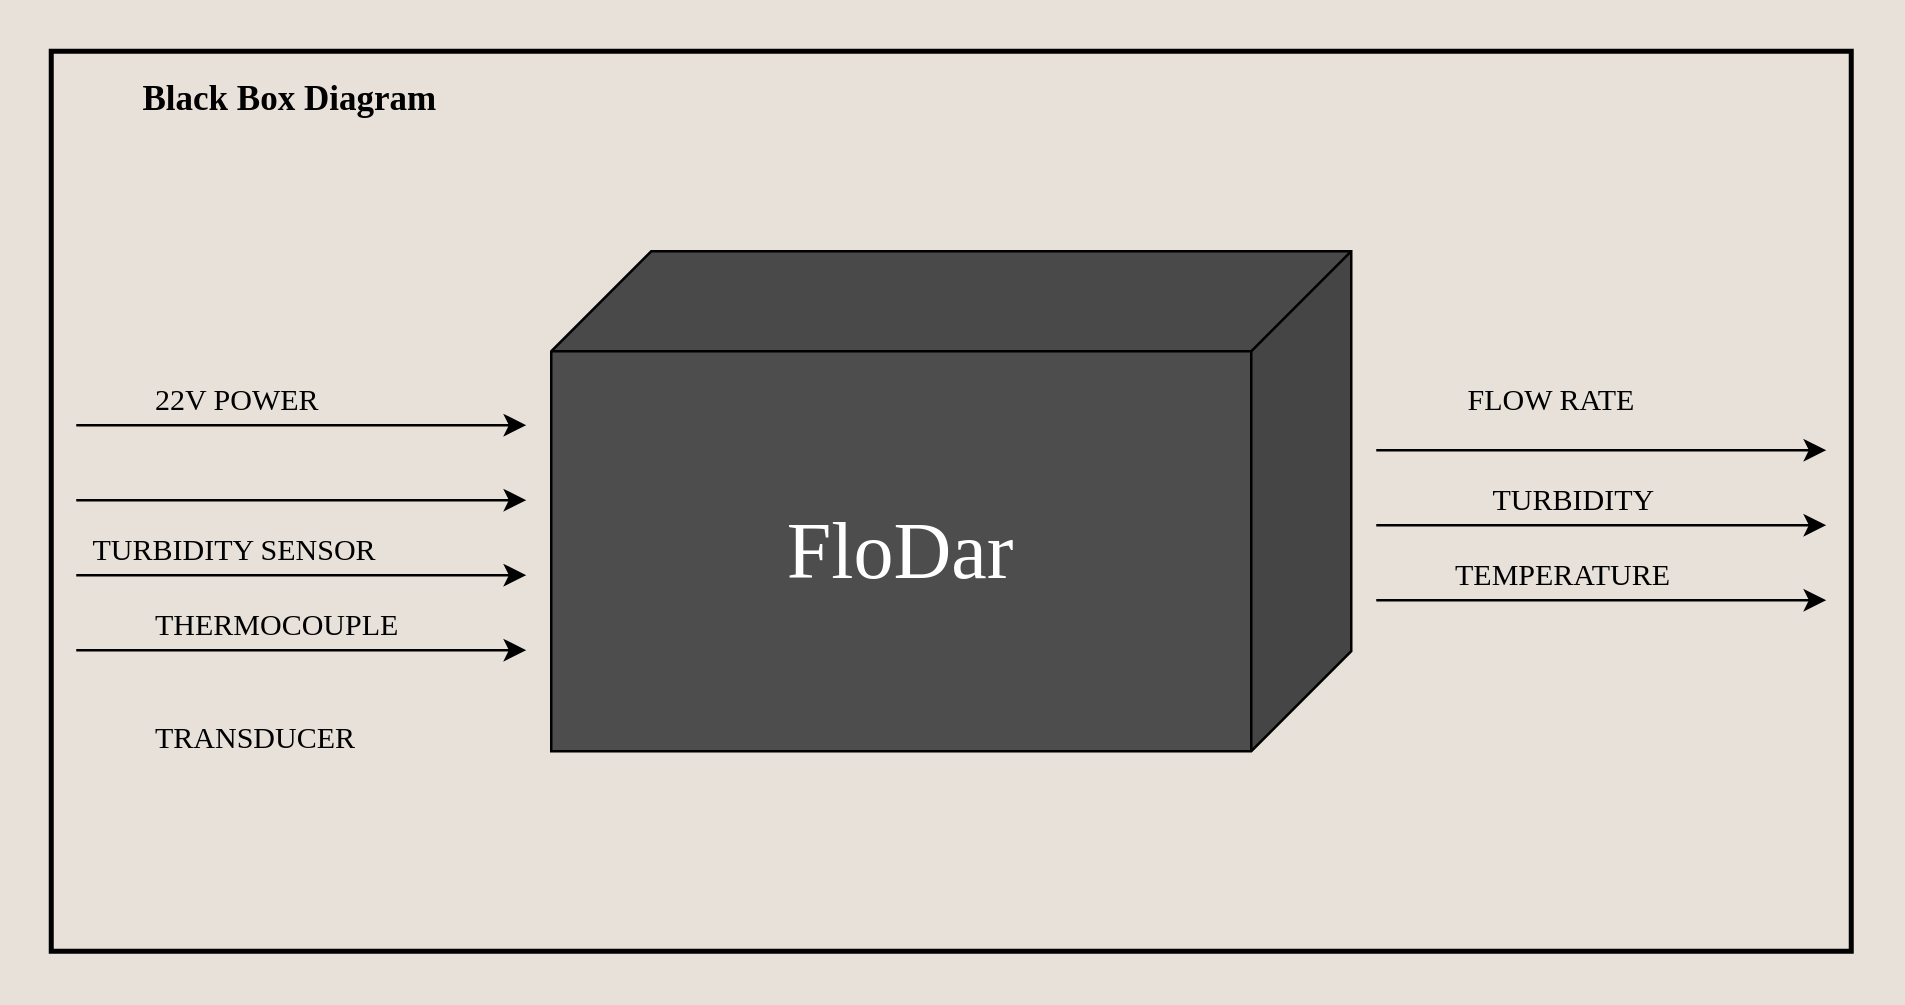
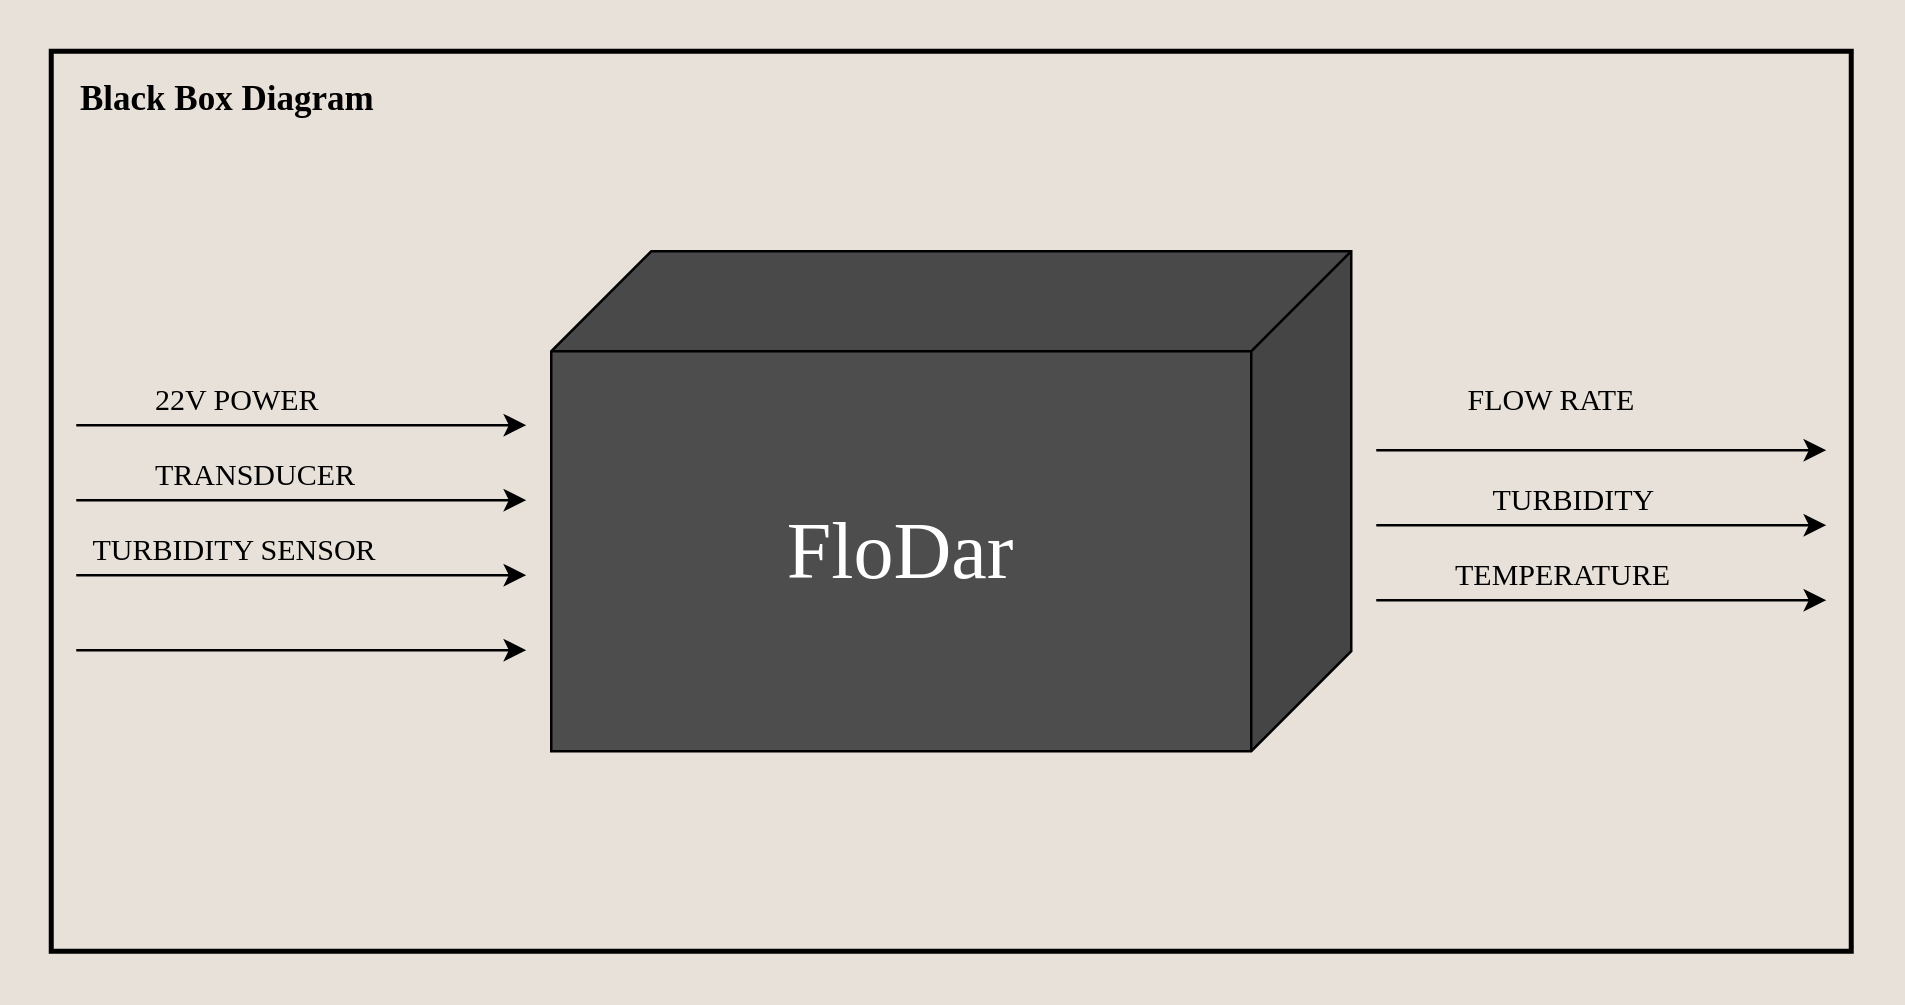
(351, 101) -> (289, 101)
(301, 626) -> none
(301, 738) -> (301, 476)
